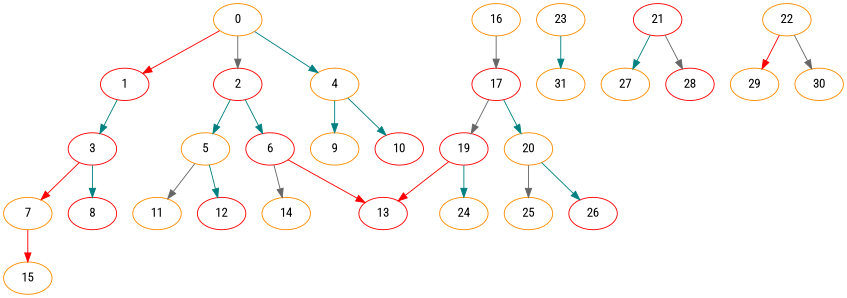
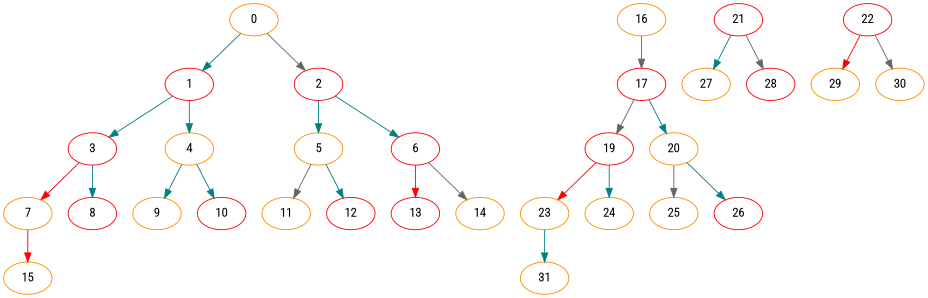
(787, 20) -> (868, 20)
(185, 50) -> (225, 49)
(283, 50) -> (189, 112)
(427, 178) -> (580, 178)
